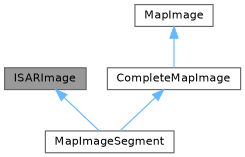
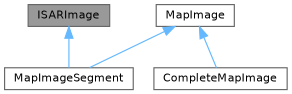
(138, 114) -> (127, 50)
